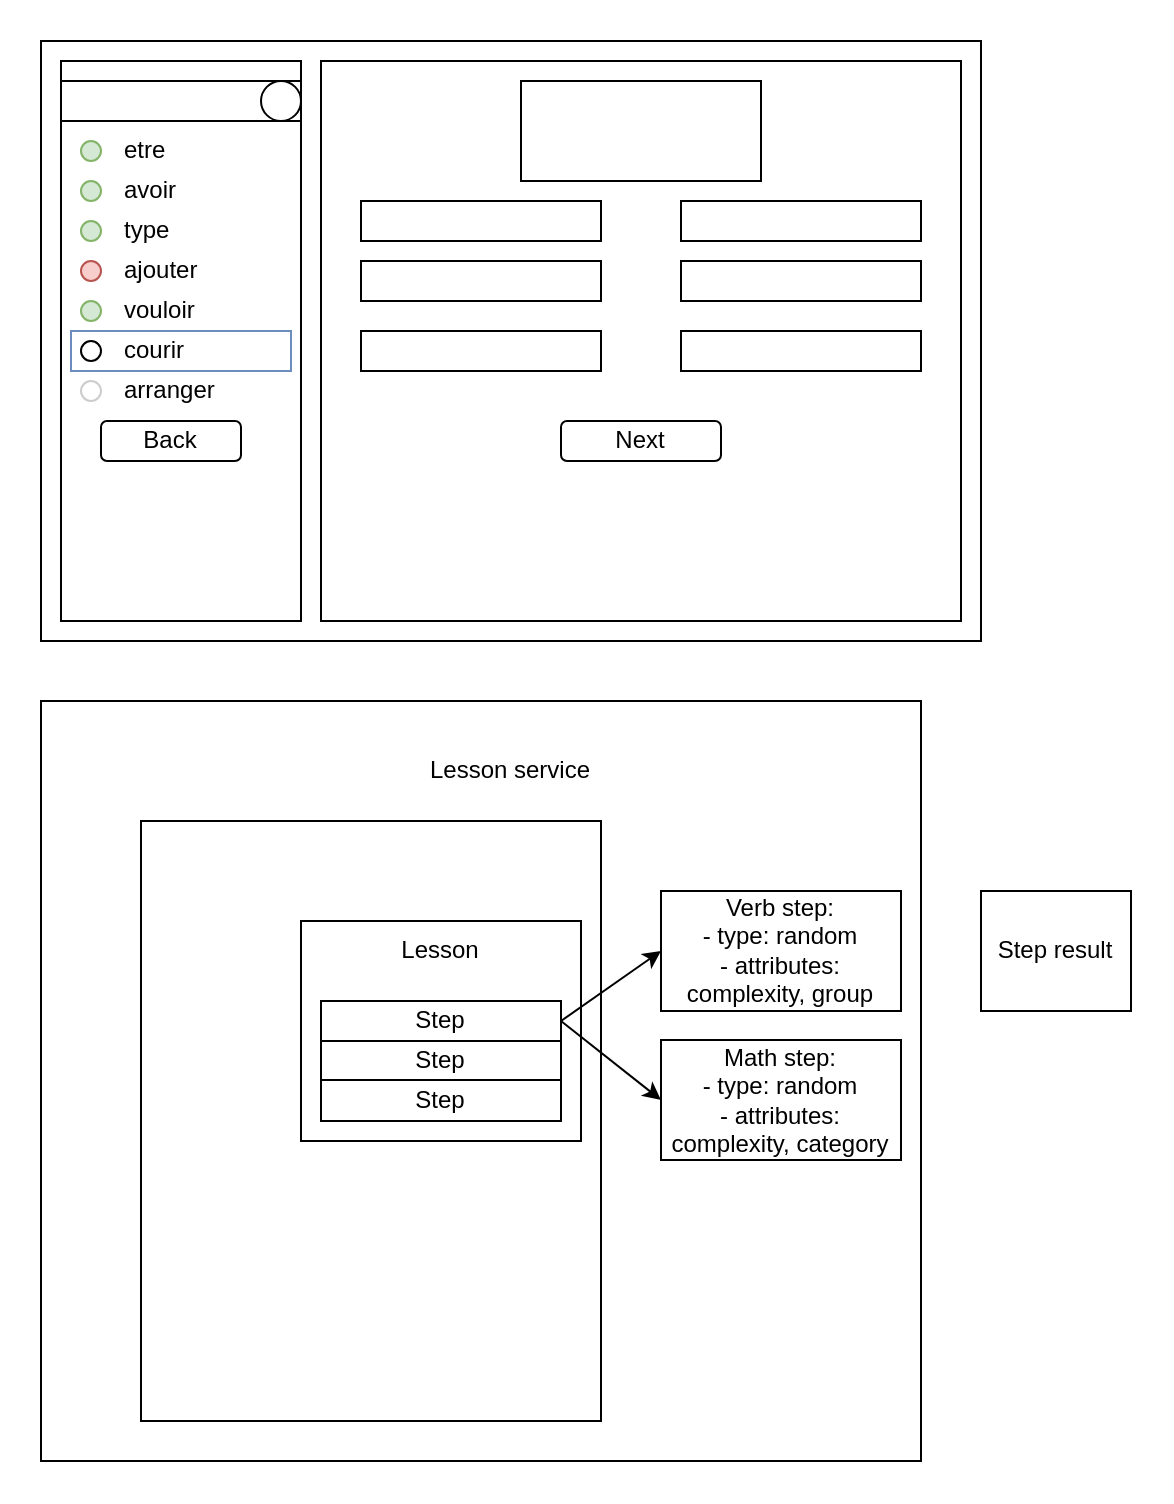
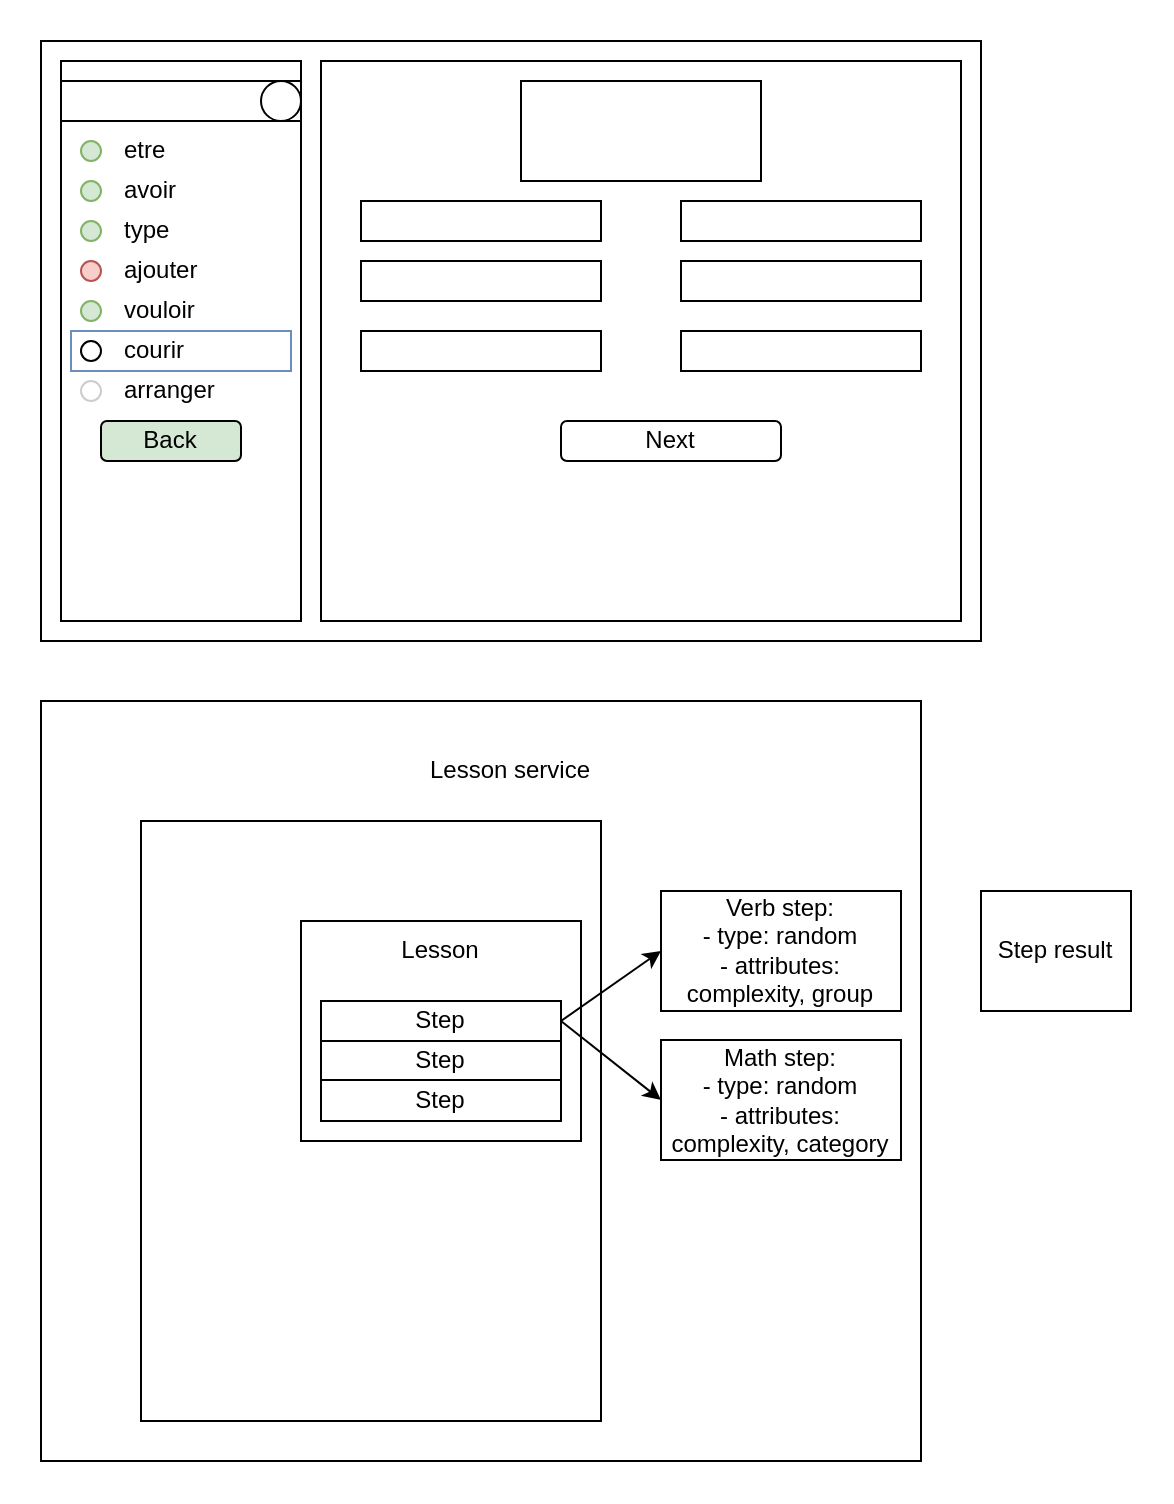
(171, 441) -> (171, 441)
(641, 441) -> (671, 441)
